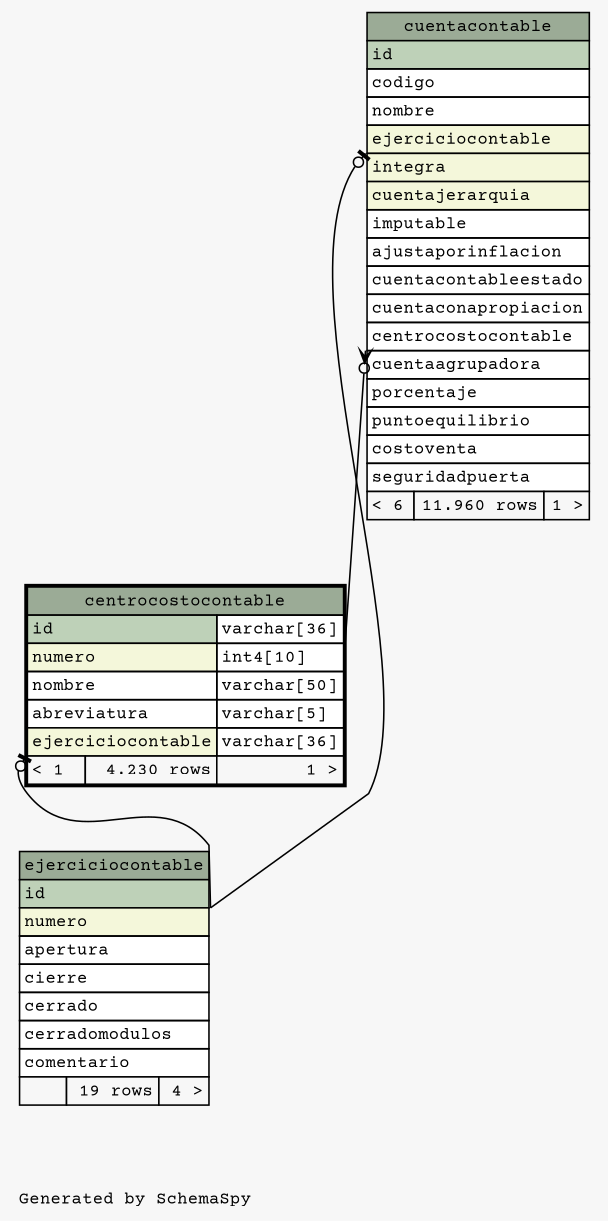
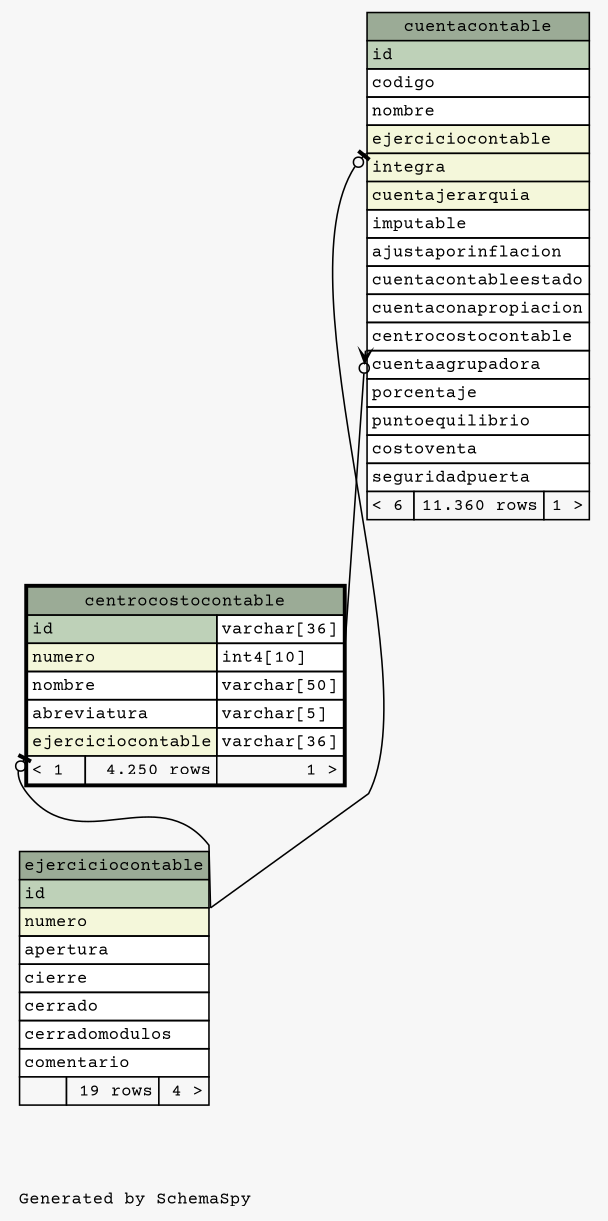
(481, 505) -> (481, 505)
(159, 769) -> (159, 769)
